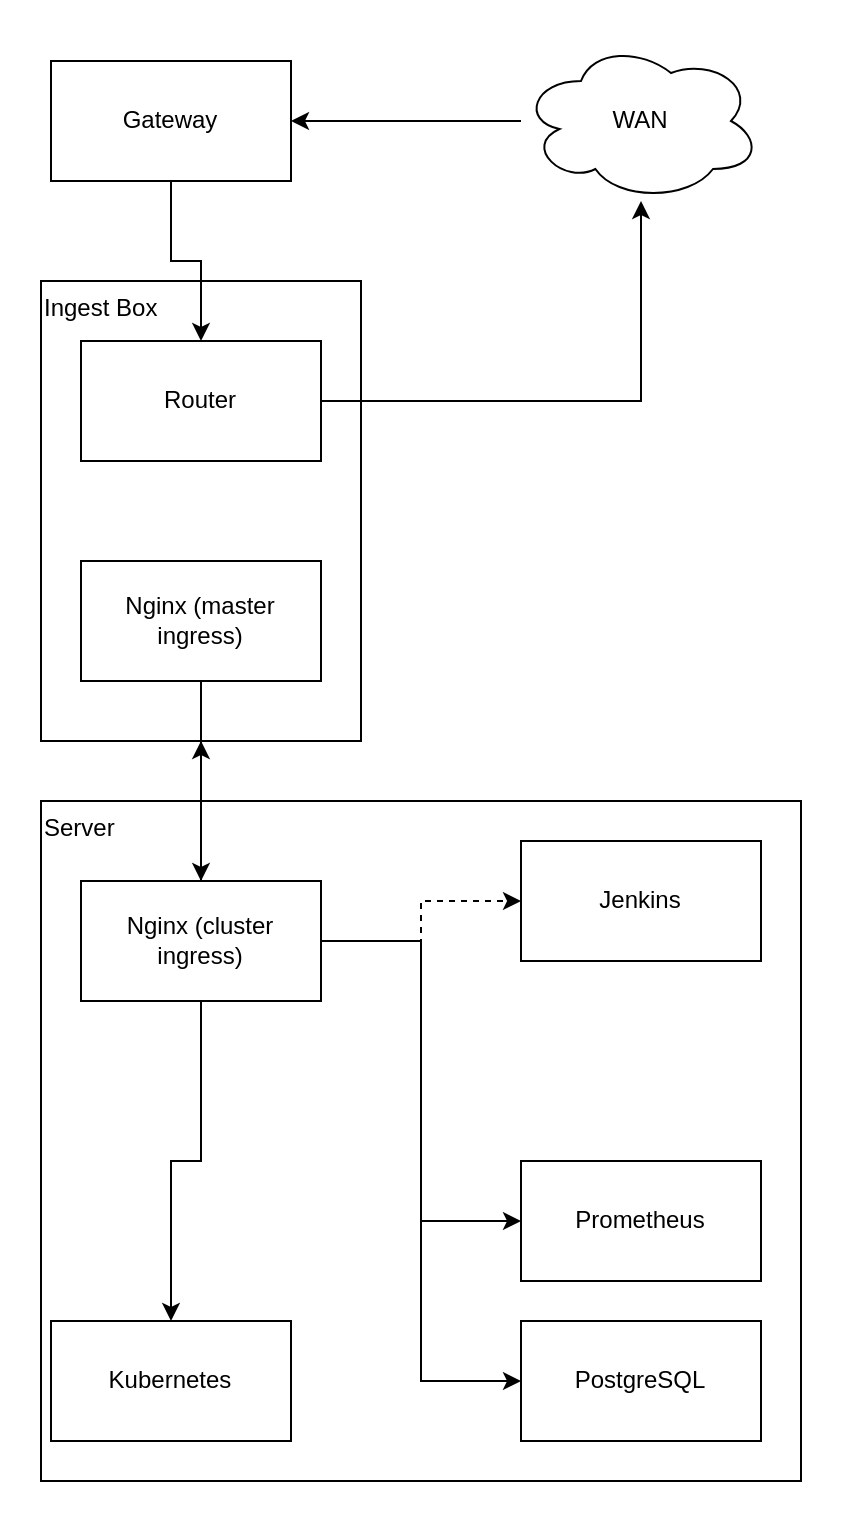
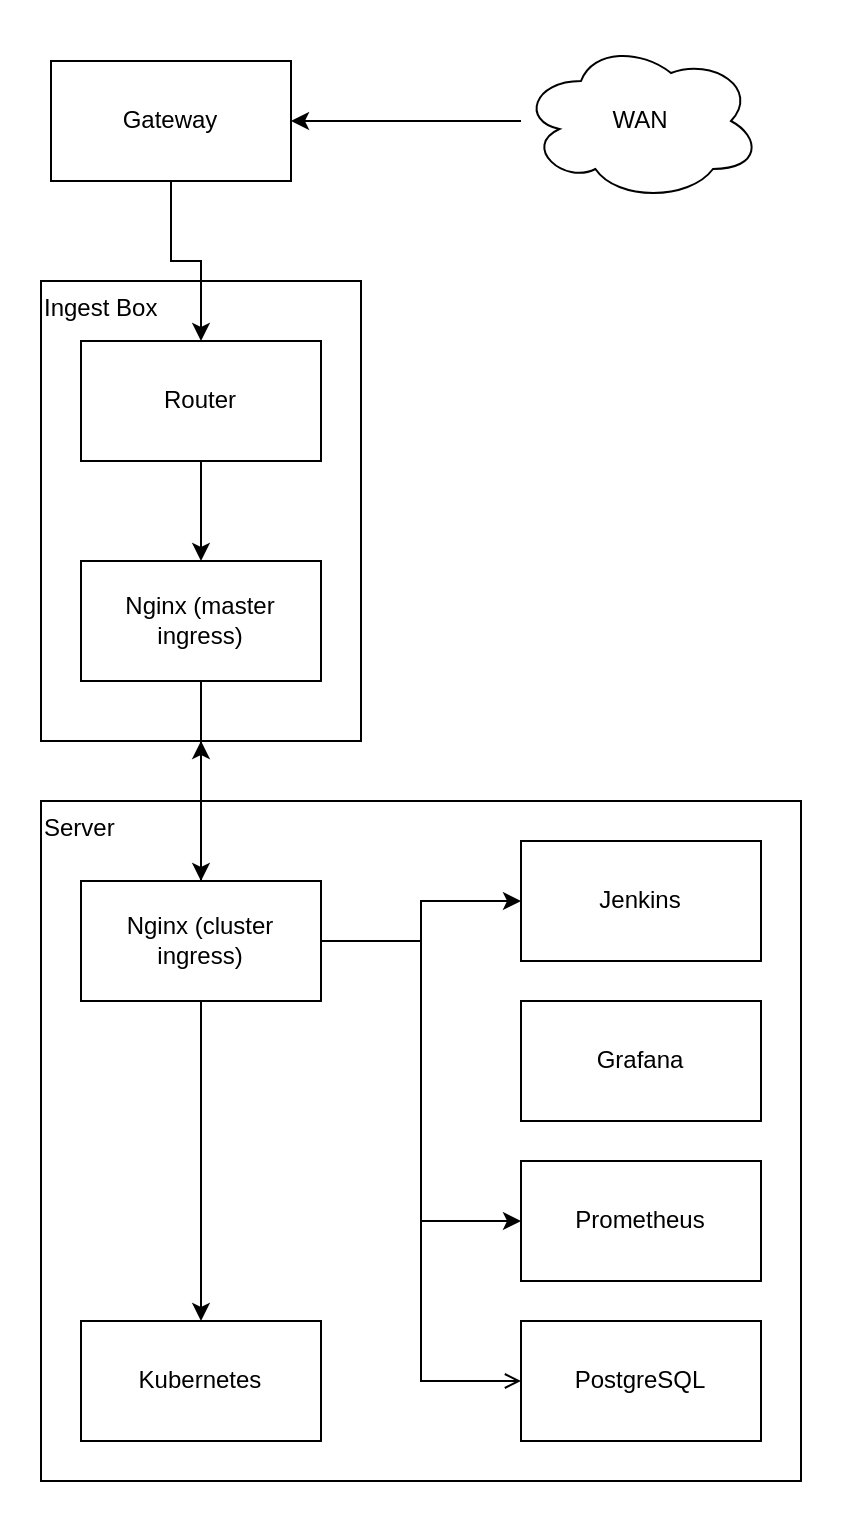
(574, 401) -> (201, 504)
(446, 901) -> (446, 901)
none -> (641, 1061)
(171, 1381) -> (201, 1381)
(506, 1381) -> (508, 1381)
